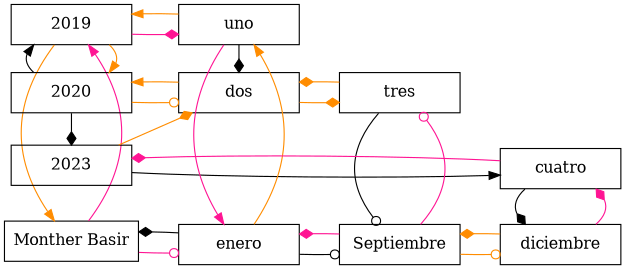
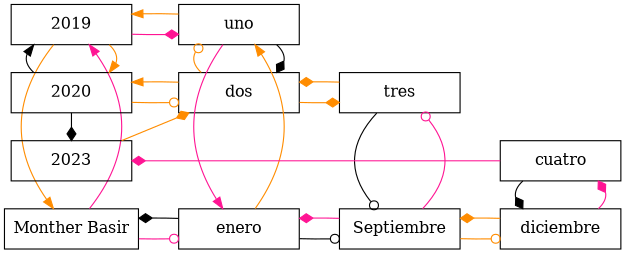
none -> (195, 63)
(310, 177) -> none
